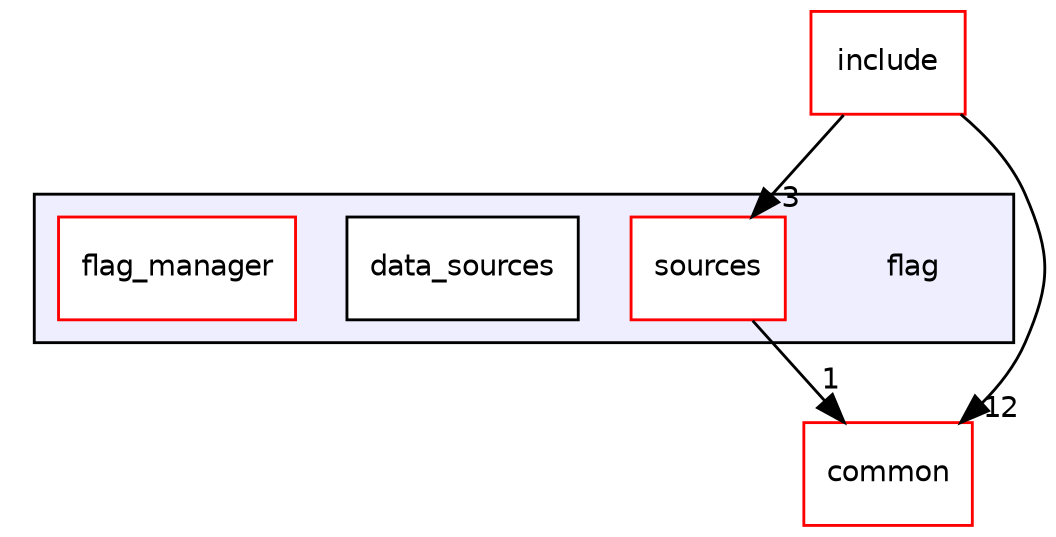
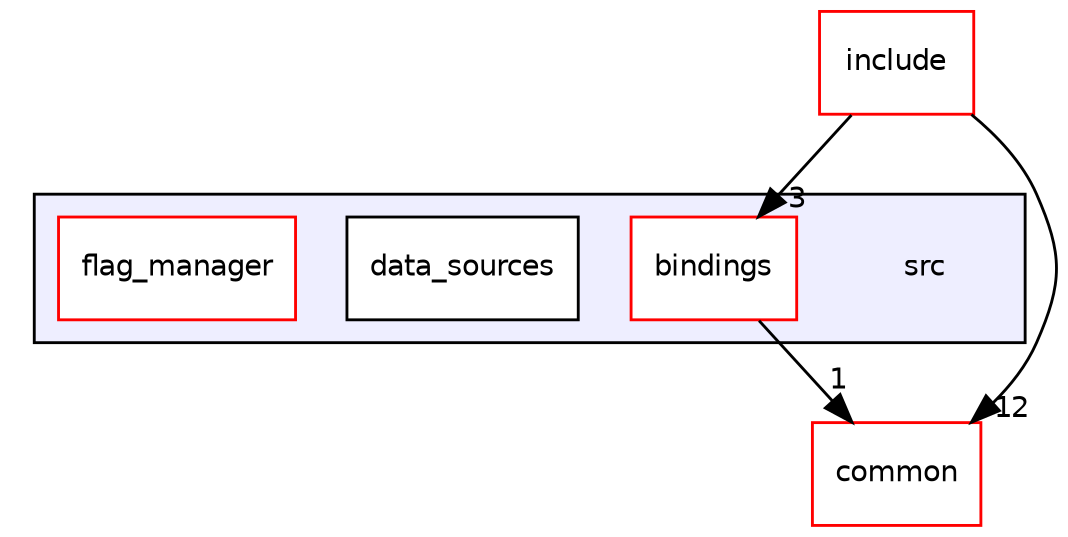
(708, 268) -> (714, 268)
(914, 268) -> (925, 268)
